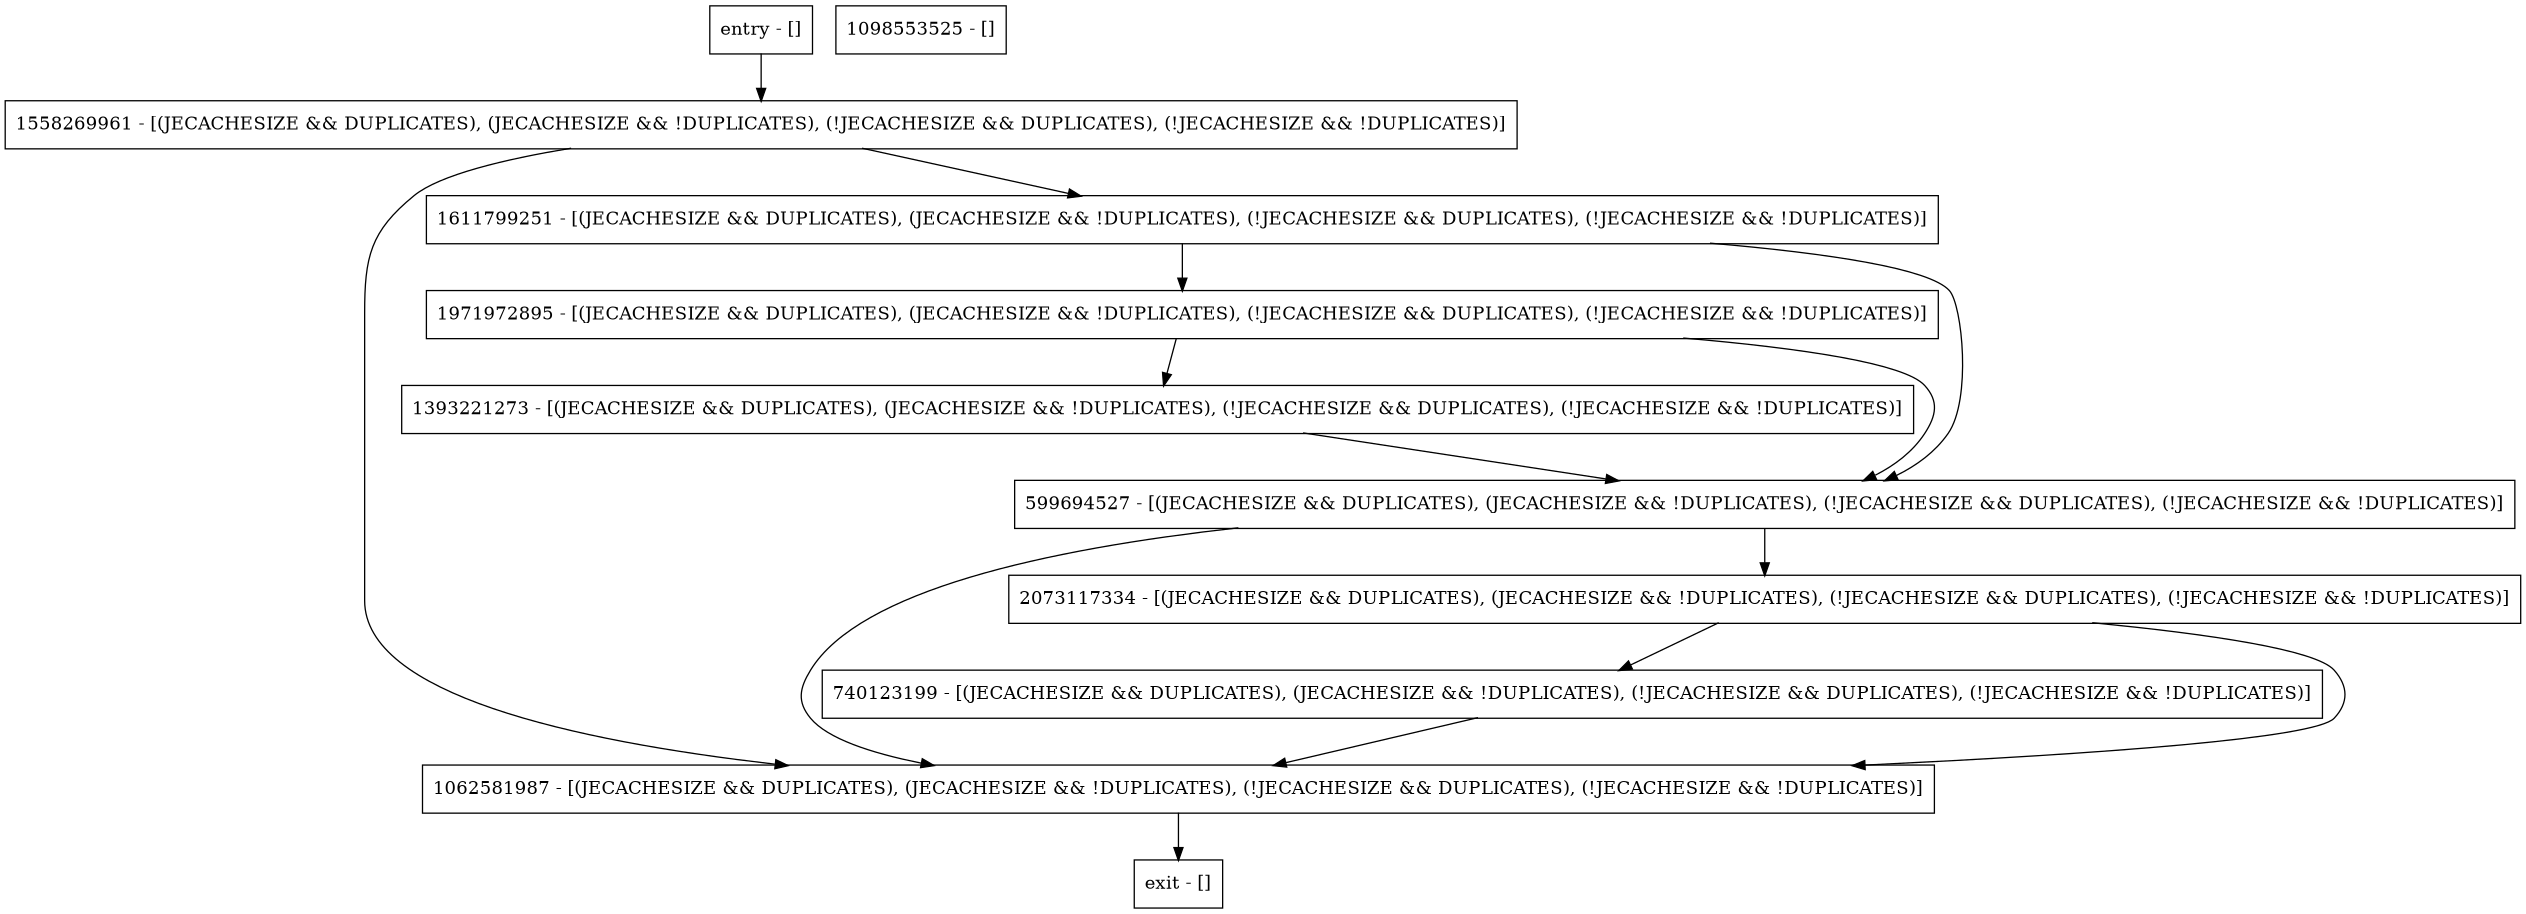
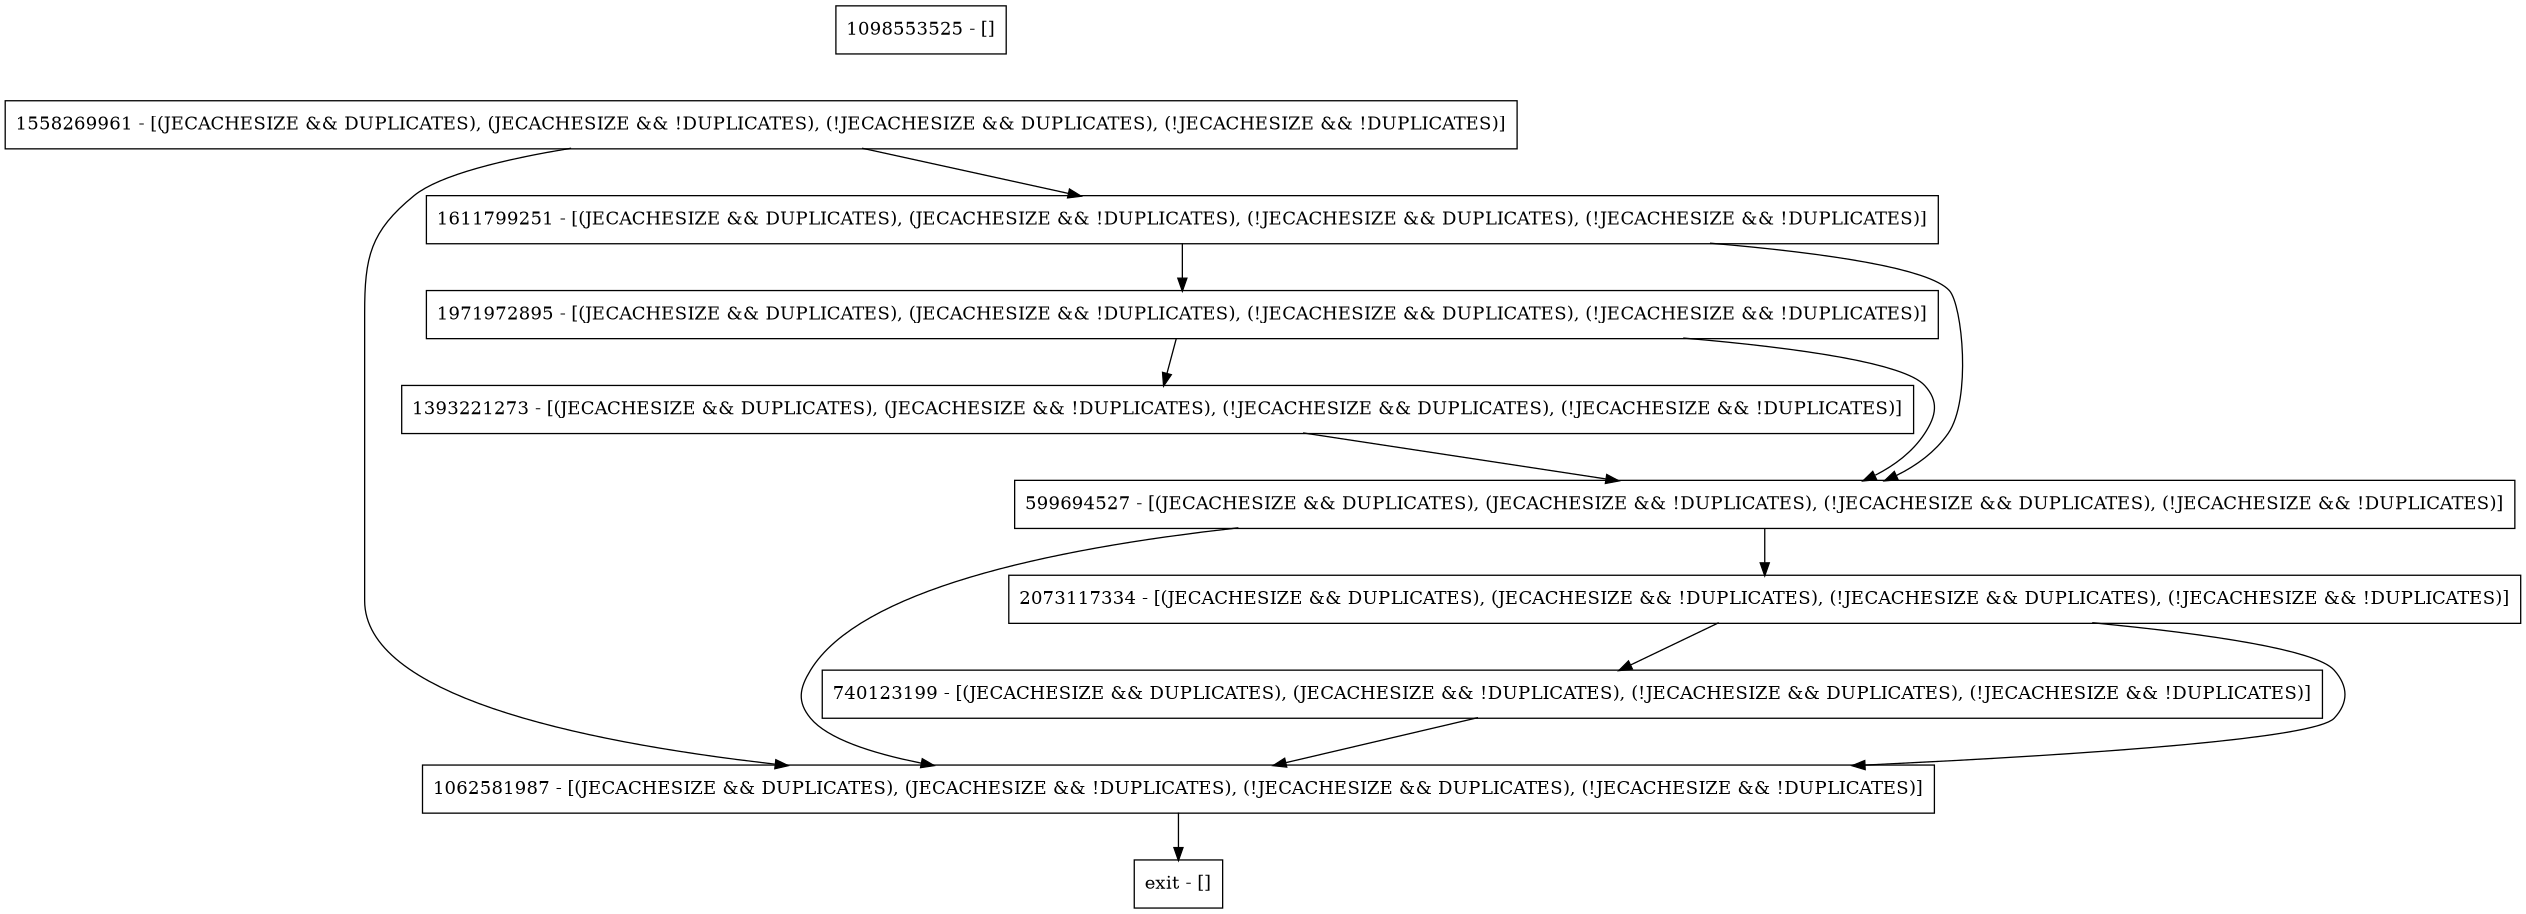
(761, 30) -> none
